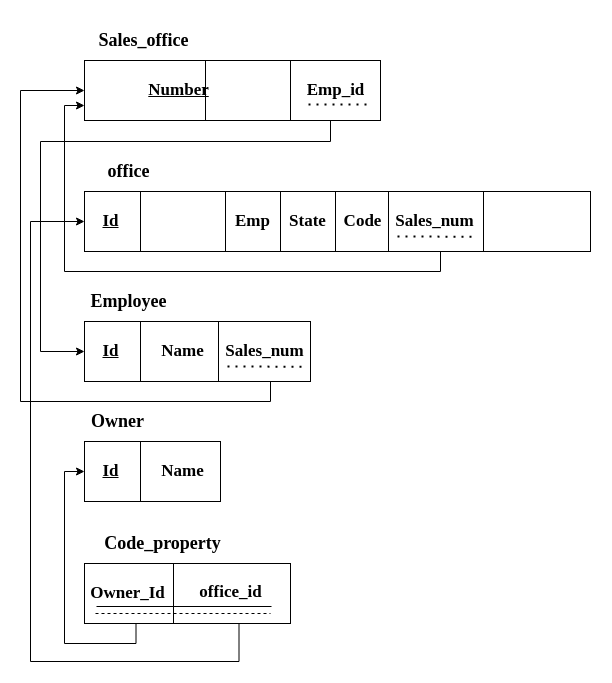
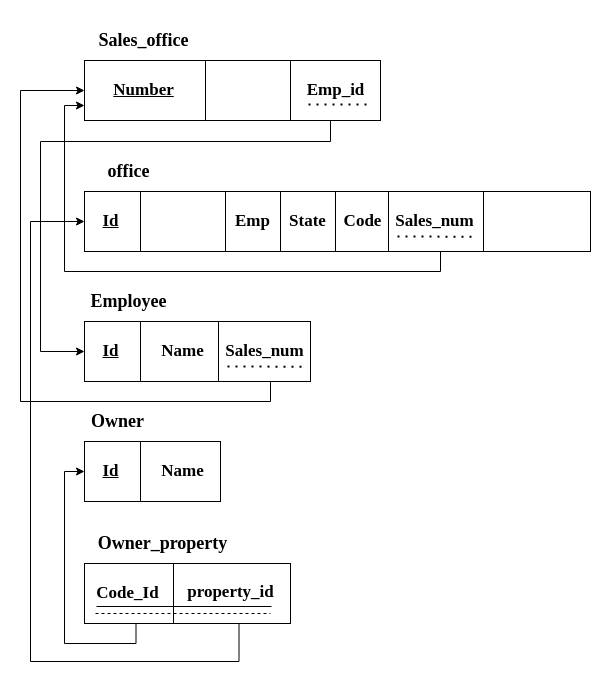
(179, 91) -> (144, 91)
(163, 544) -> (163, 544)
(231, 593) -> (231, 593)
(128, 594) -> (128, 594)
